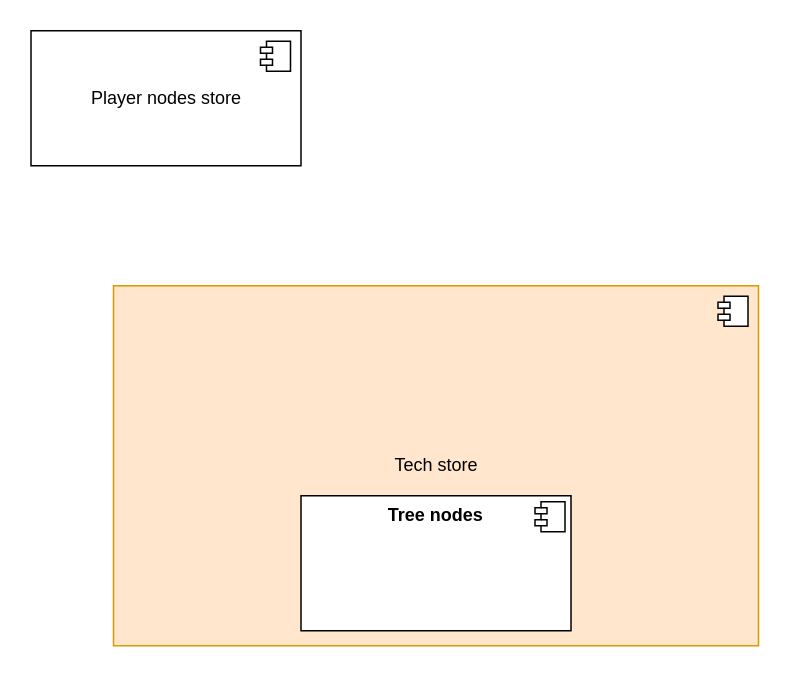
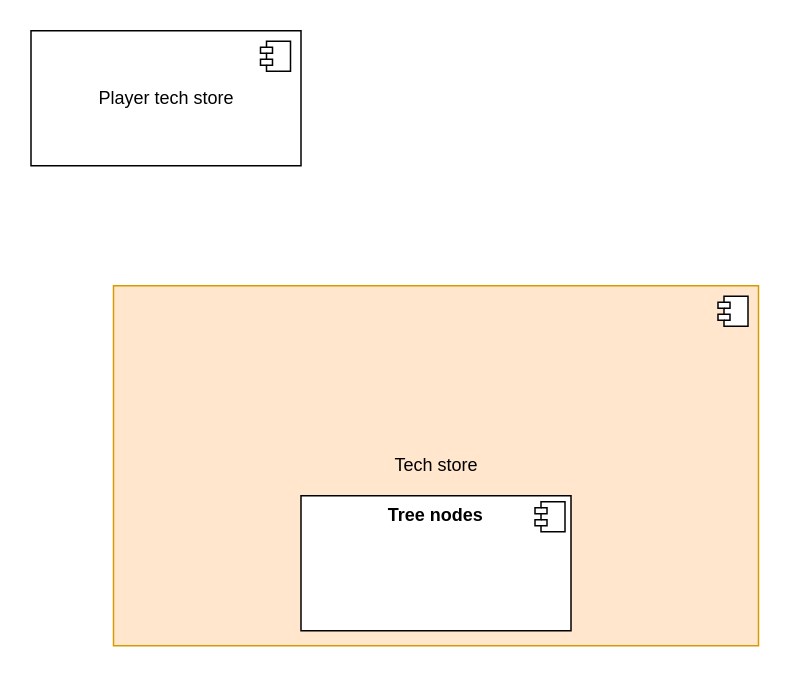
(167, 98) -> (167, 98)
